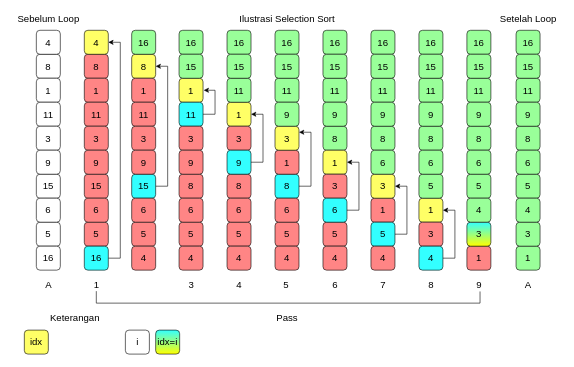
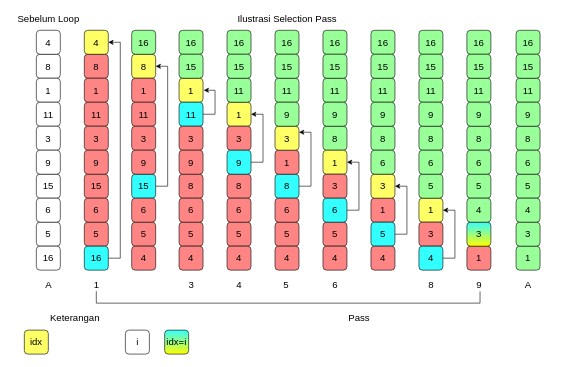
(287, 18) -> (287, 18)
(528, 18) -> none
(383, 285) -> none
(287, 318) -> (359, 318)
(168, 342) -> (177, 342)
